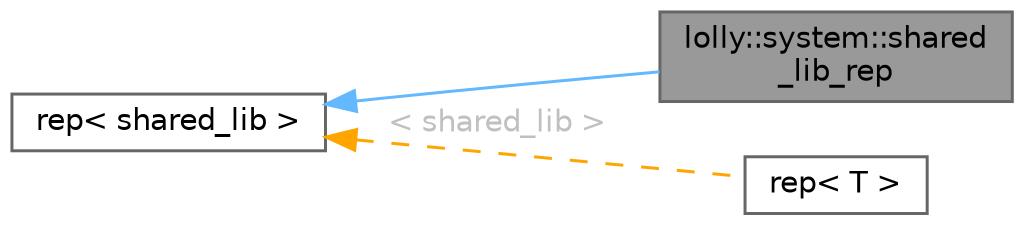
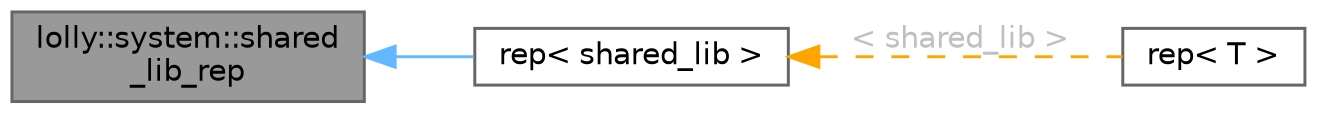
(508, 86) -> (435, 57)
